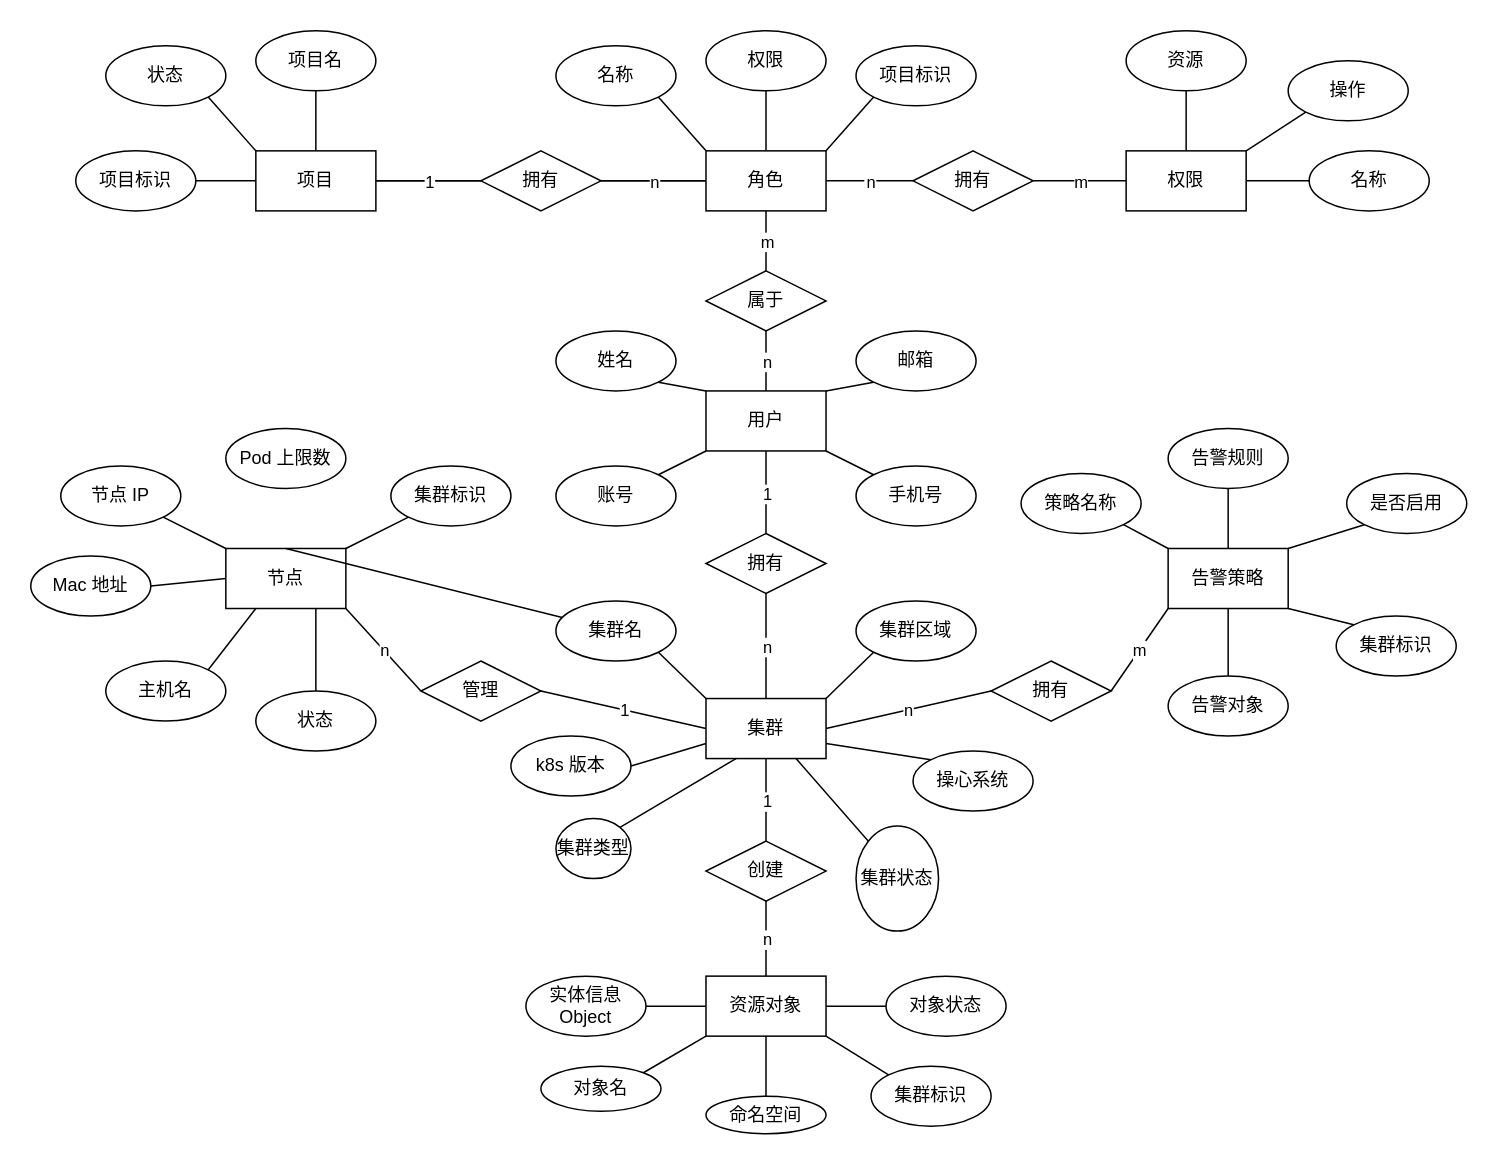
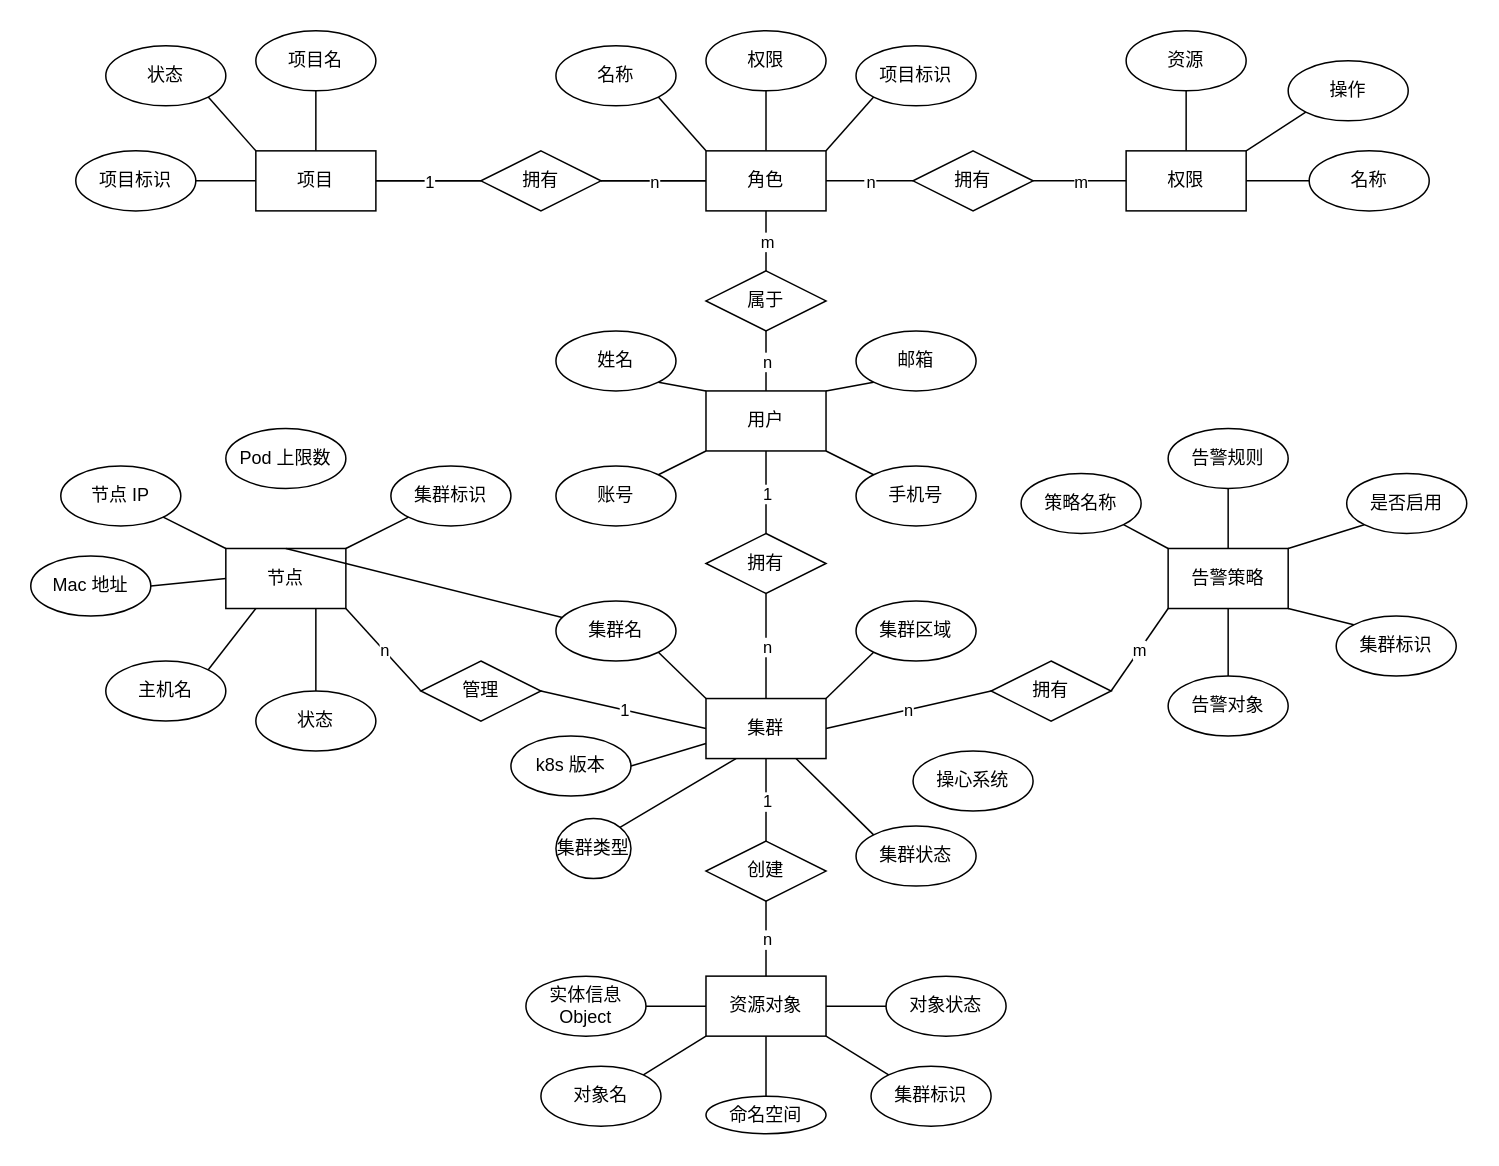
(878, 751) -> none
(897, 878) -> (916, 856)
(601, 1088) -> (601, 1096)
